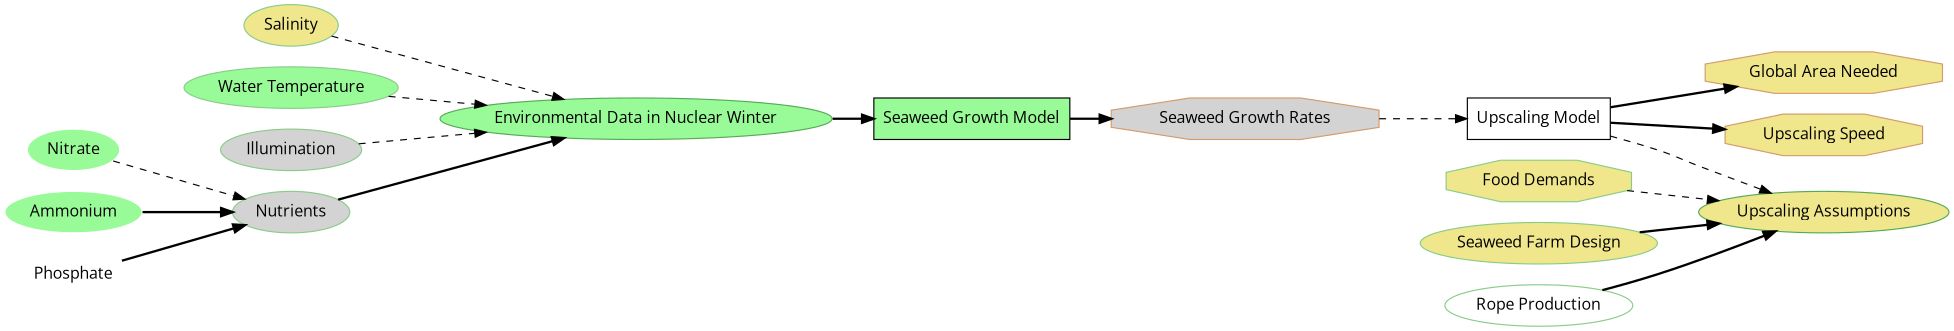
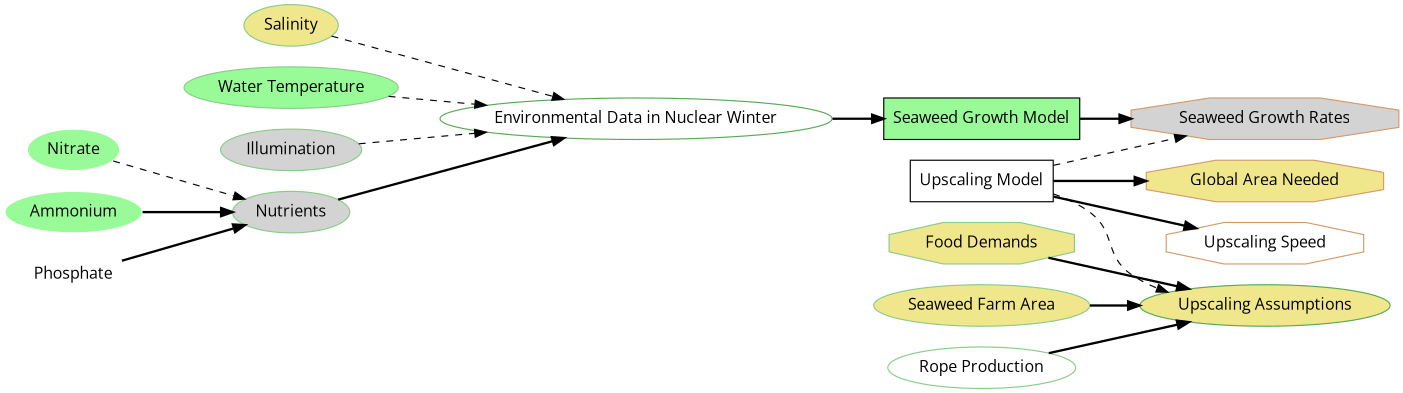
(636, 119) -> (636, 119)
(1417, 119) -> (1114, 152)
(1824, 135) -> (1265, 243)
(1667, 195) -> (1113, 272)
(1539, 243) -> (982, 305)
